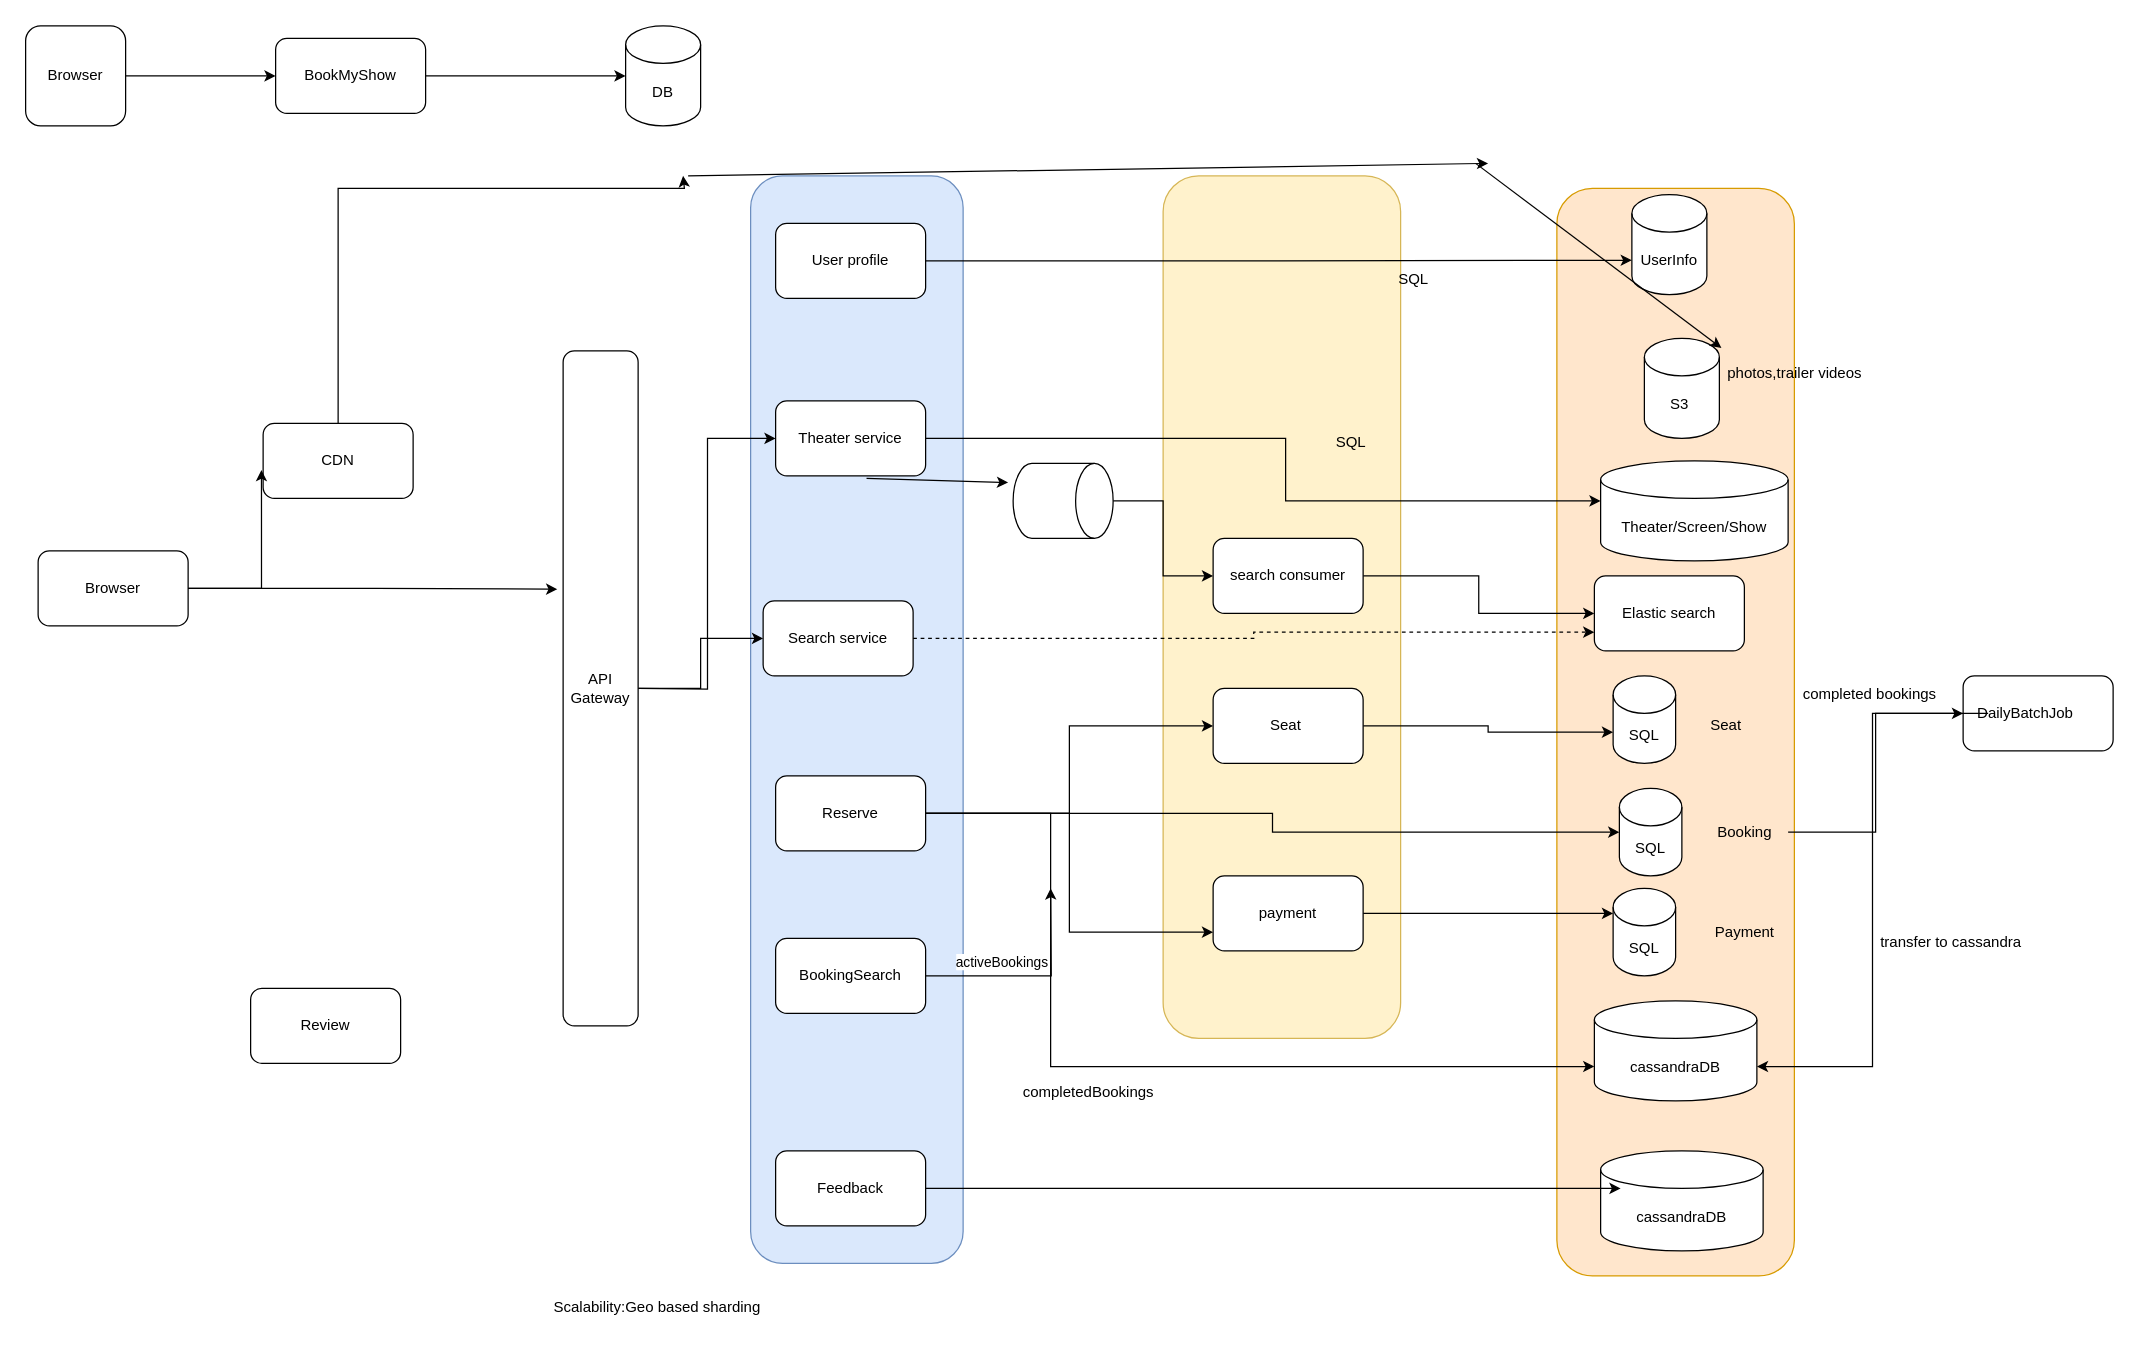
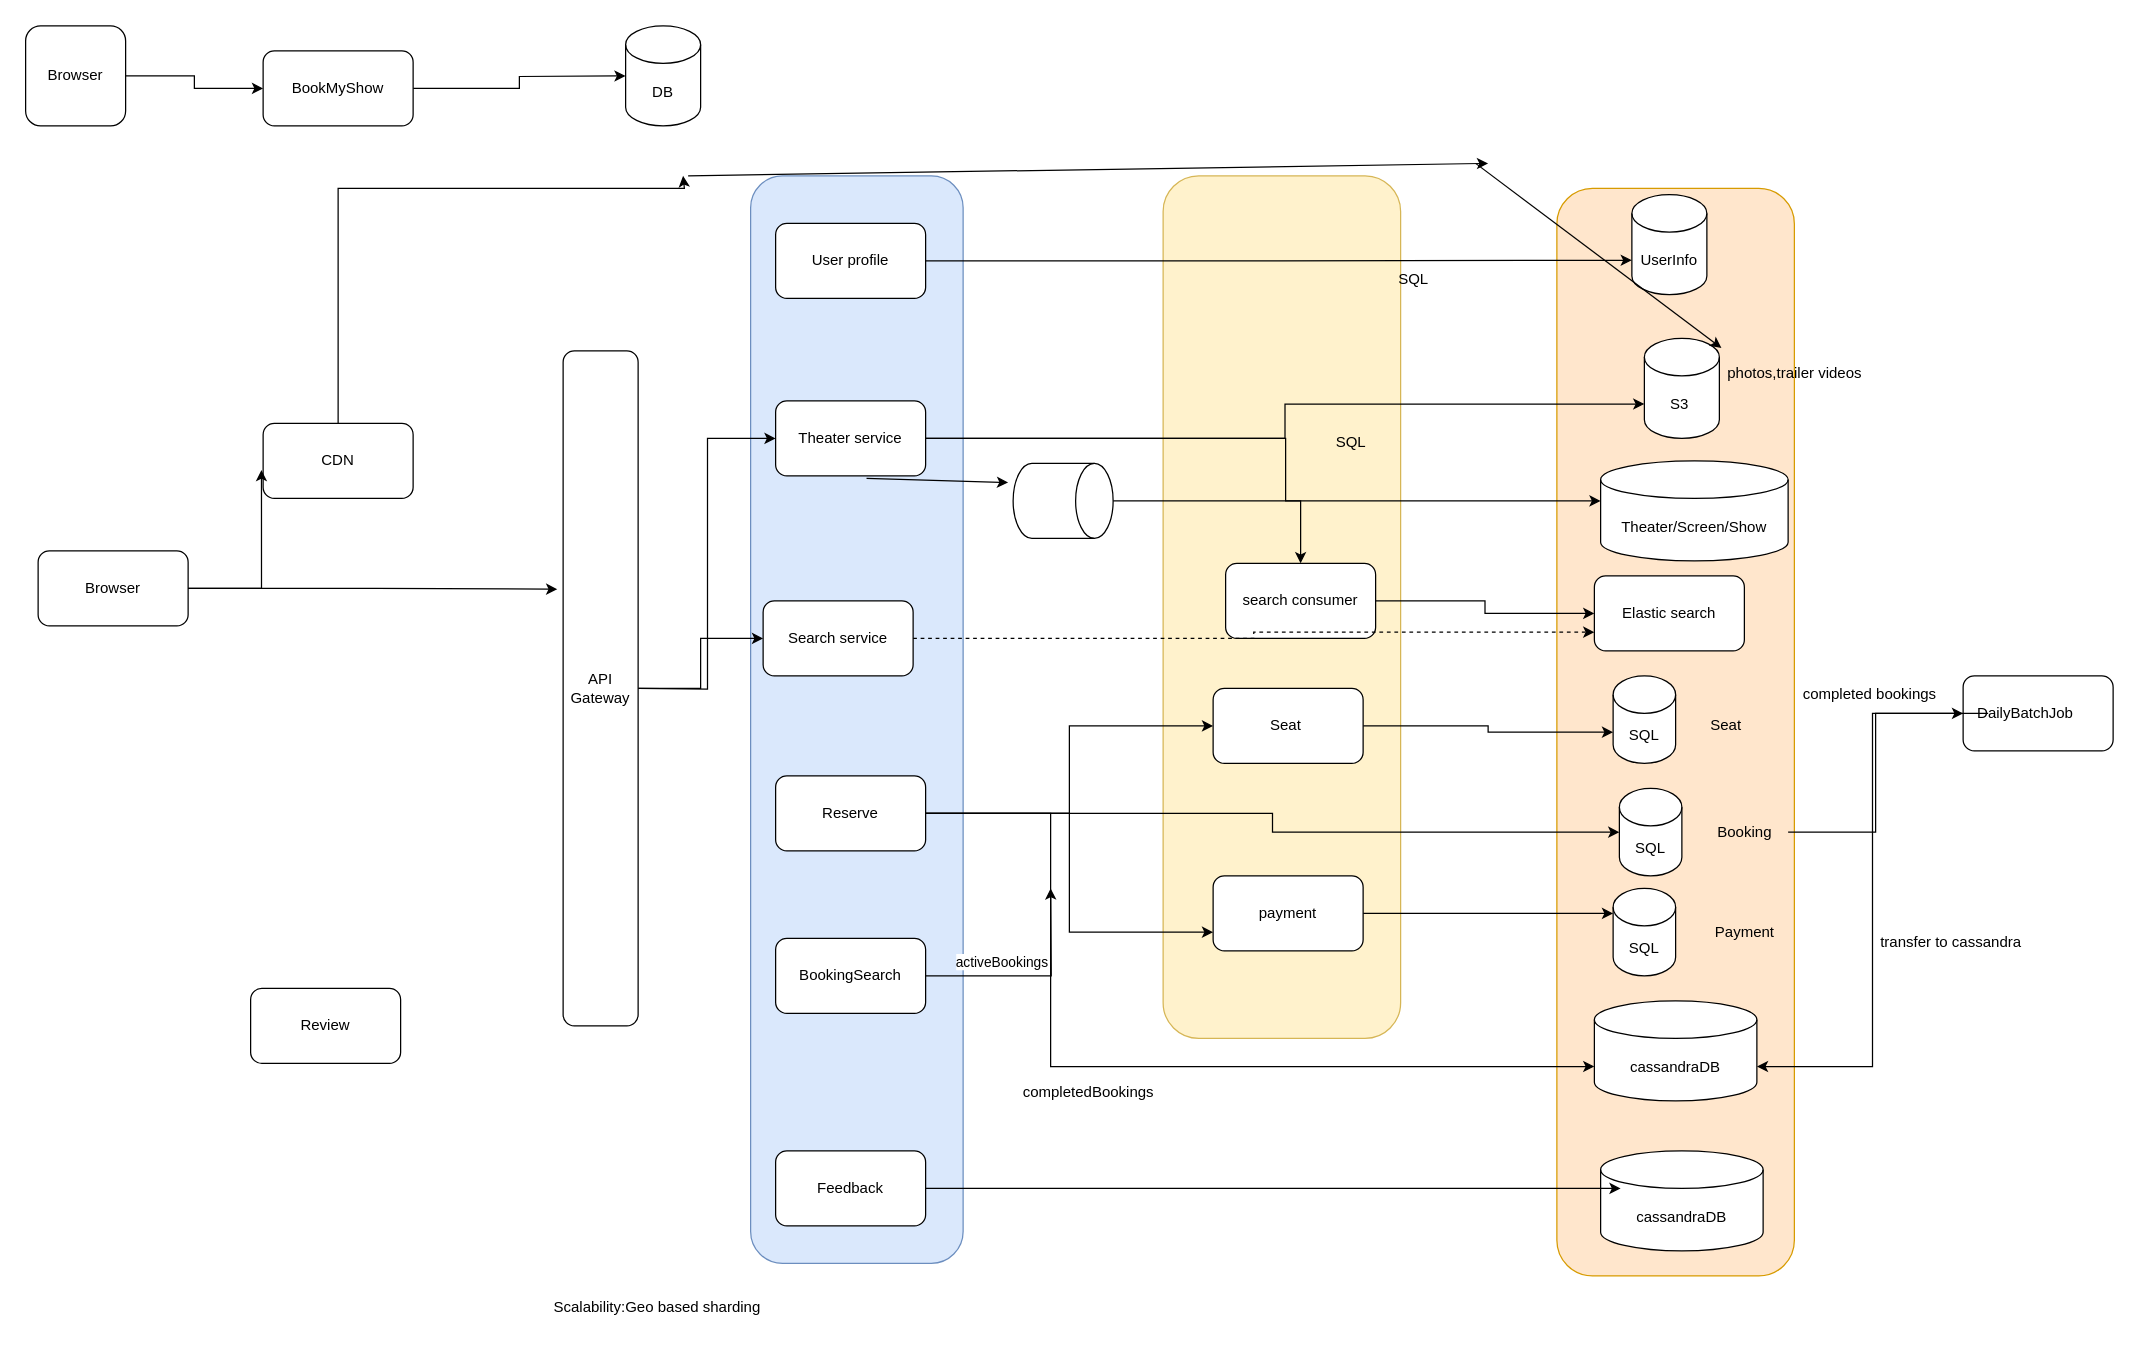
(351, 76) -> (338, 88)
none -> (1444, 404)
(1288, 576) -> (1301, 601)
